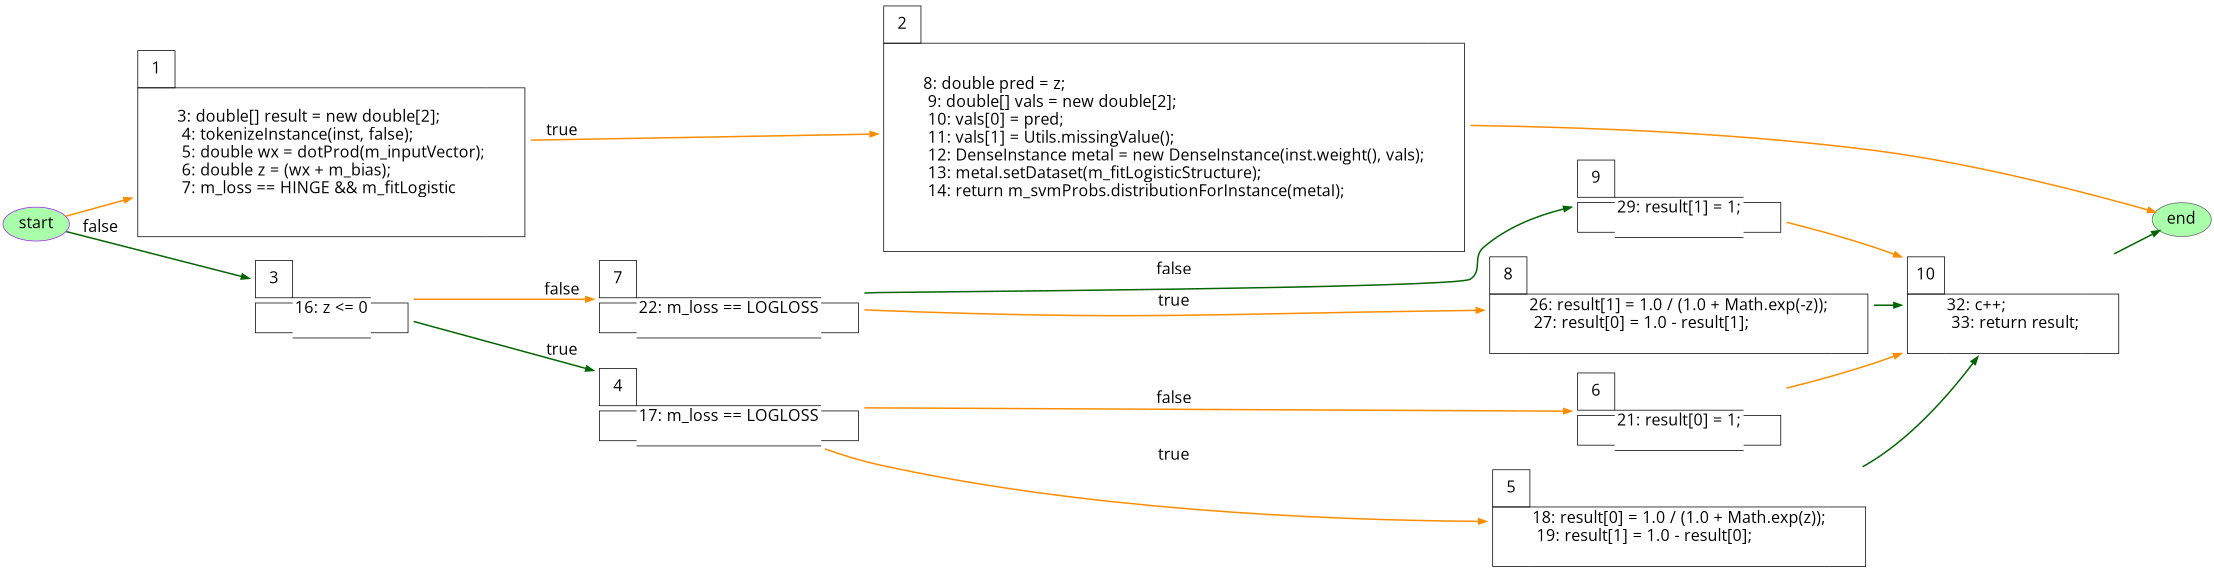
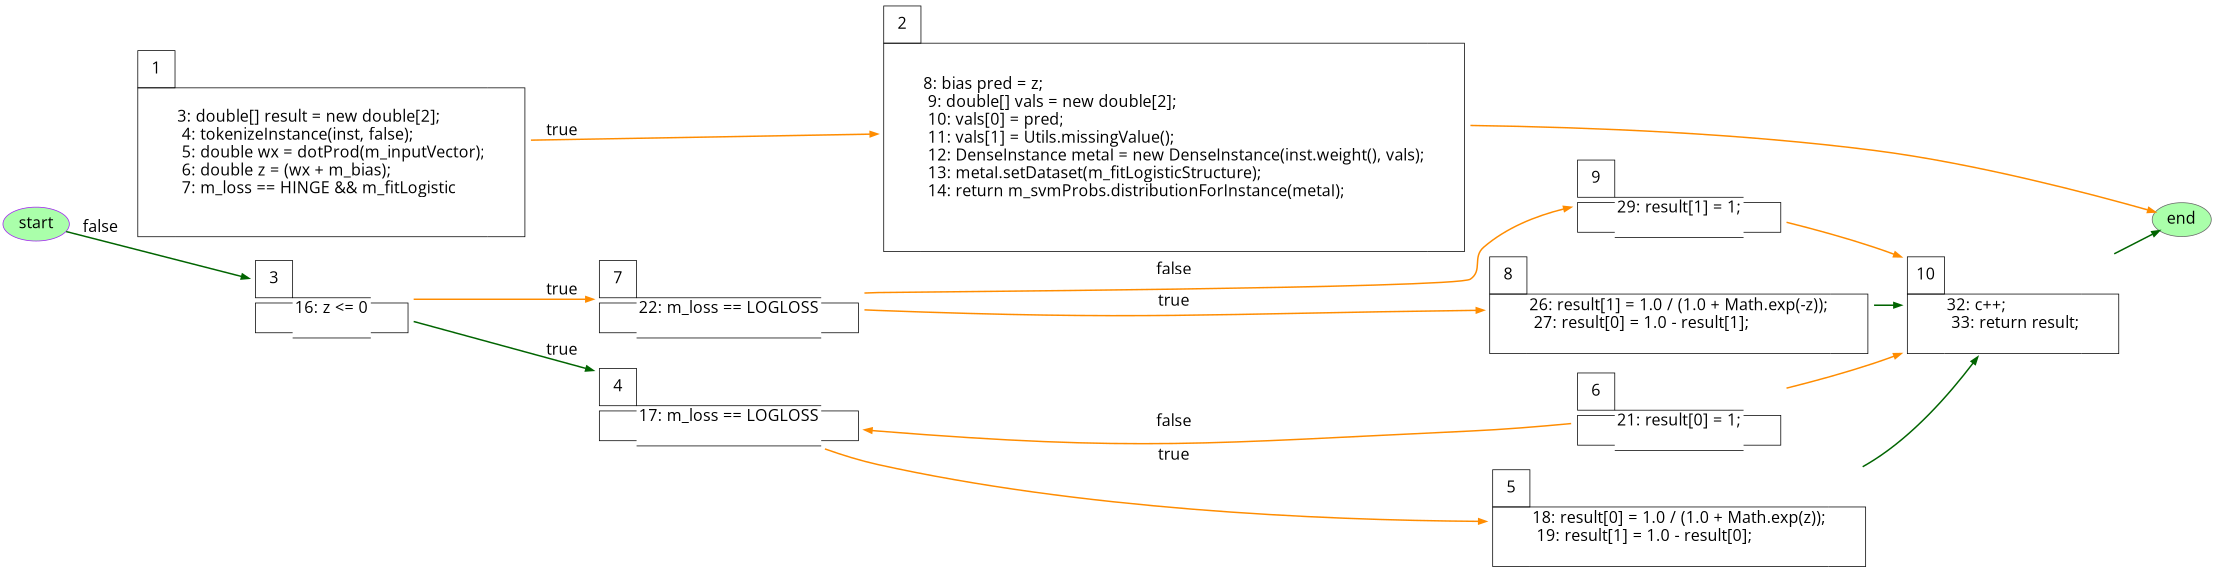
(995, 84) -> (983, 84)
(95, 208) -> none
(1230, 288) -> (1230, 288)
(562, 290) -> (562, 290)
(1214, 409) -> (1222, 442)
